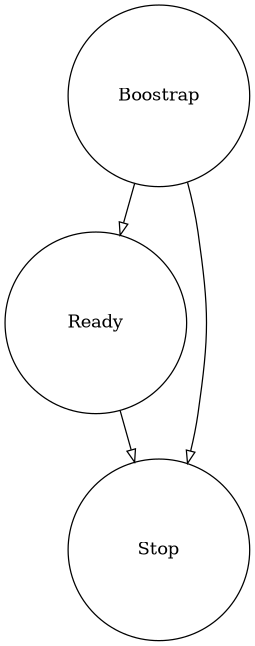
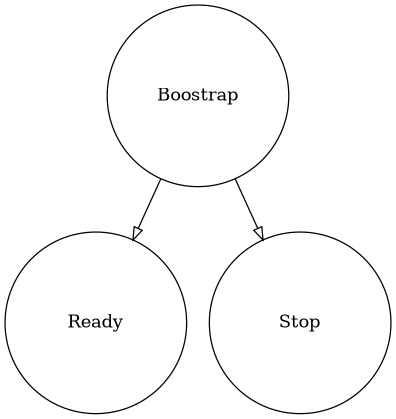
(126, 430) -> none
